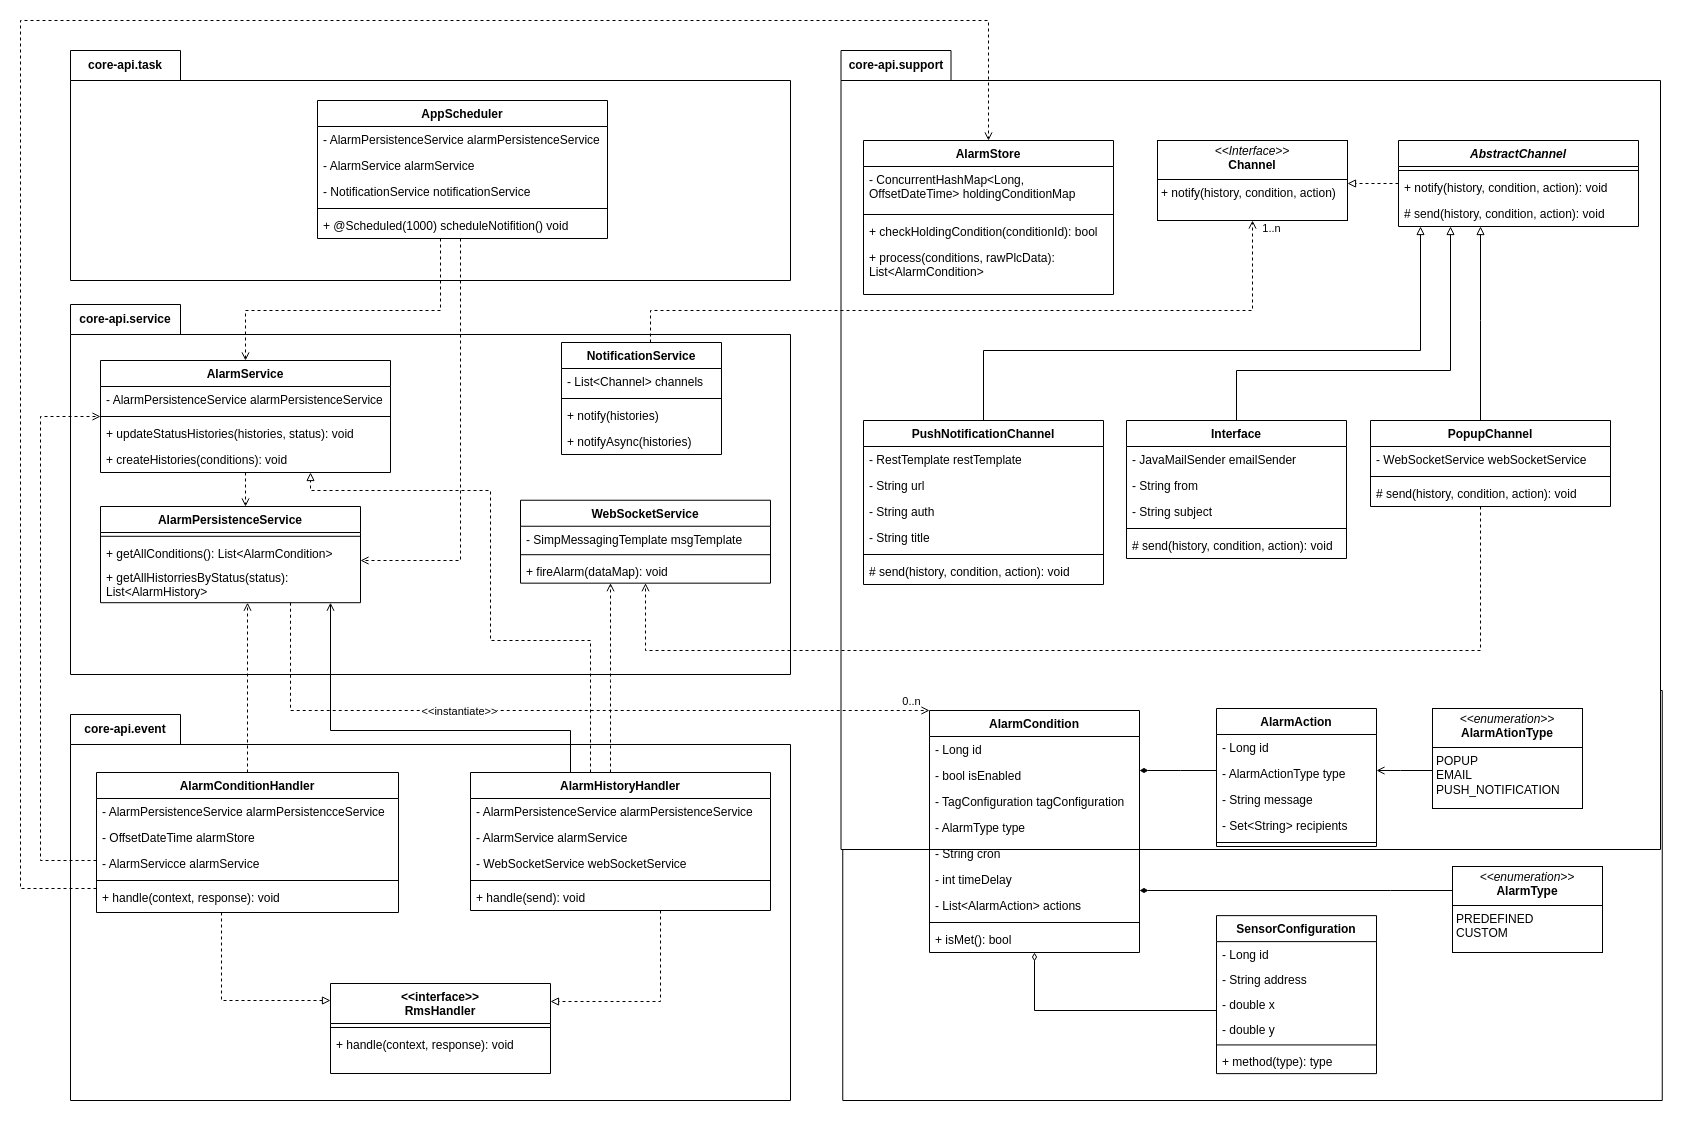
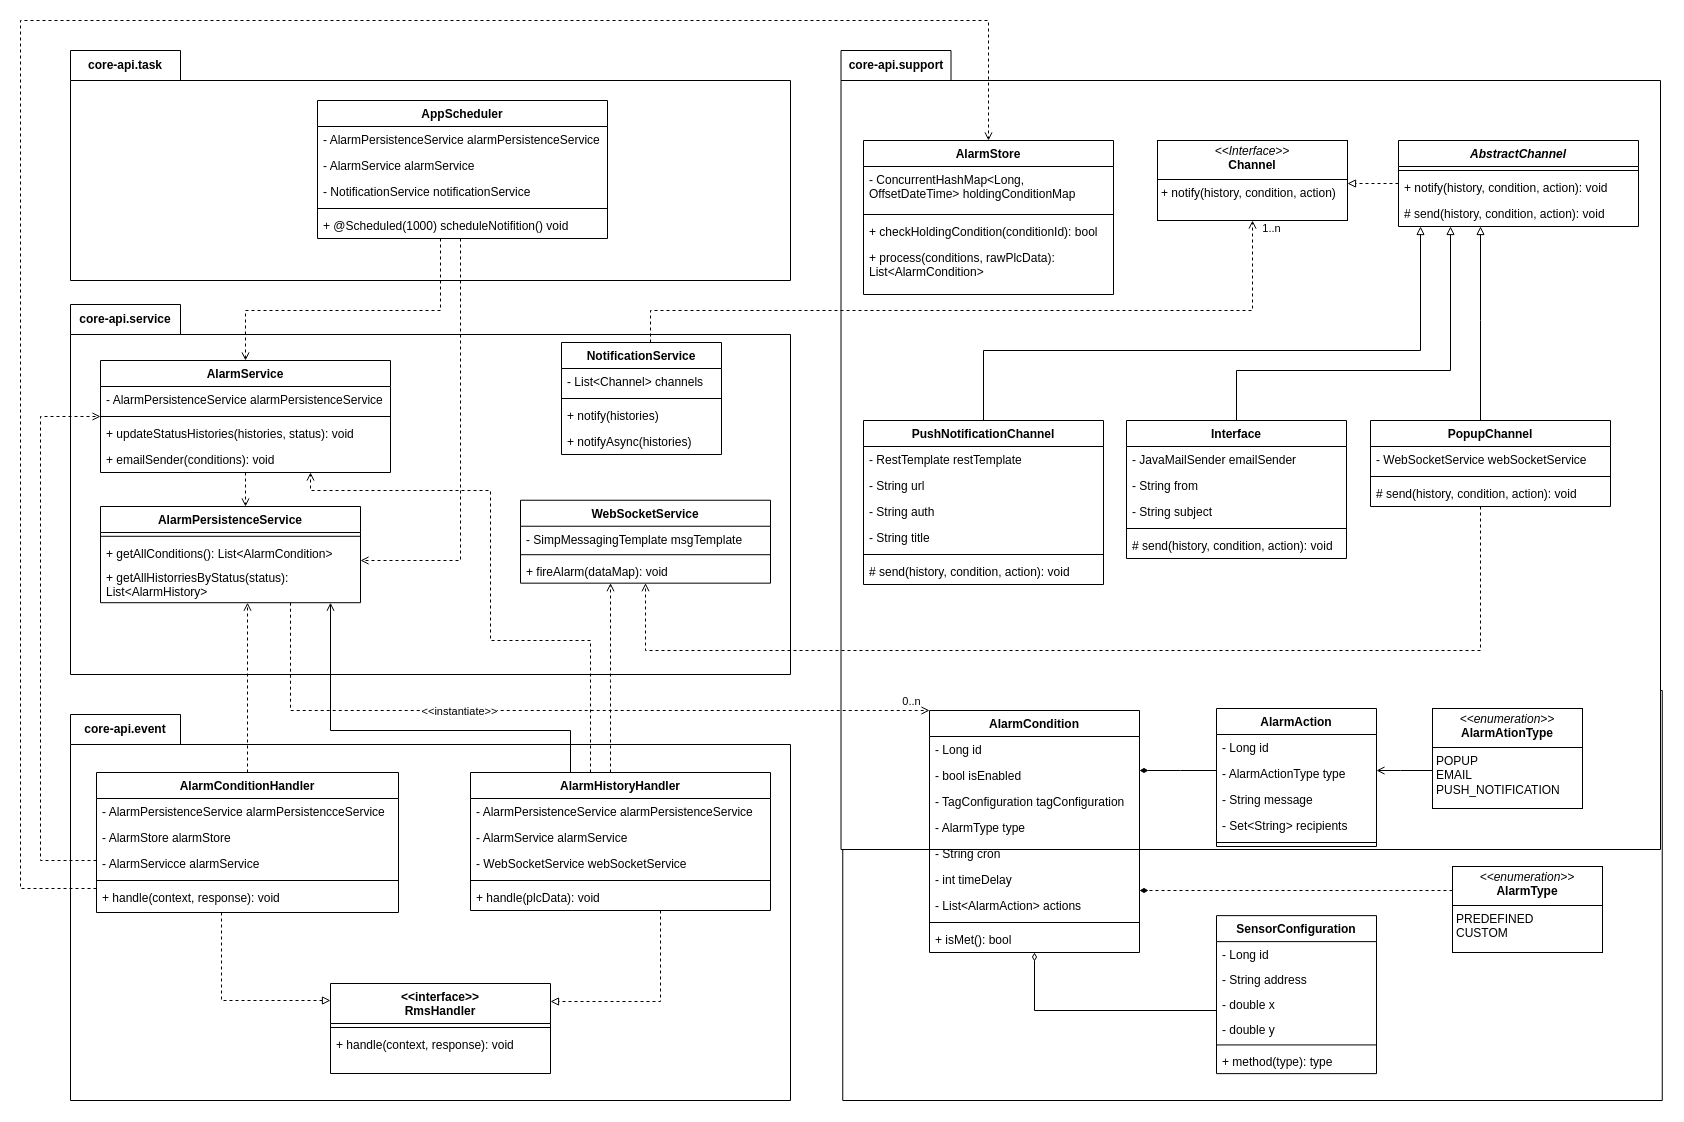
(212, 461) -> (198, 461)
(311, 482) -> (311, 479)
(186, 838) -> (173, 838)
(1299, 891) -> (1299, 891)
(535, 898) -> (544, 898)
